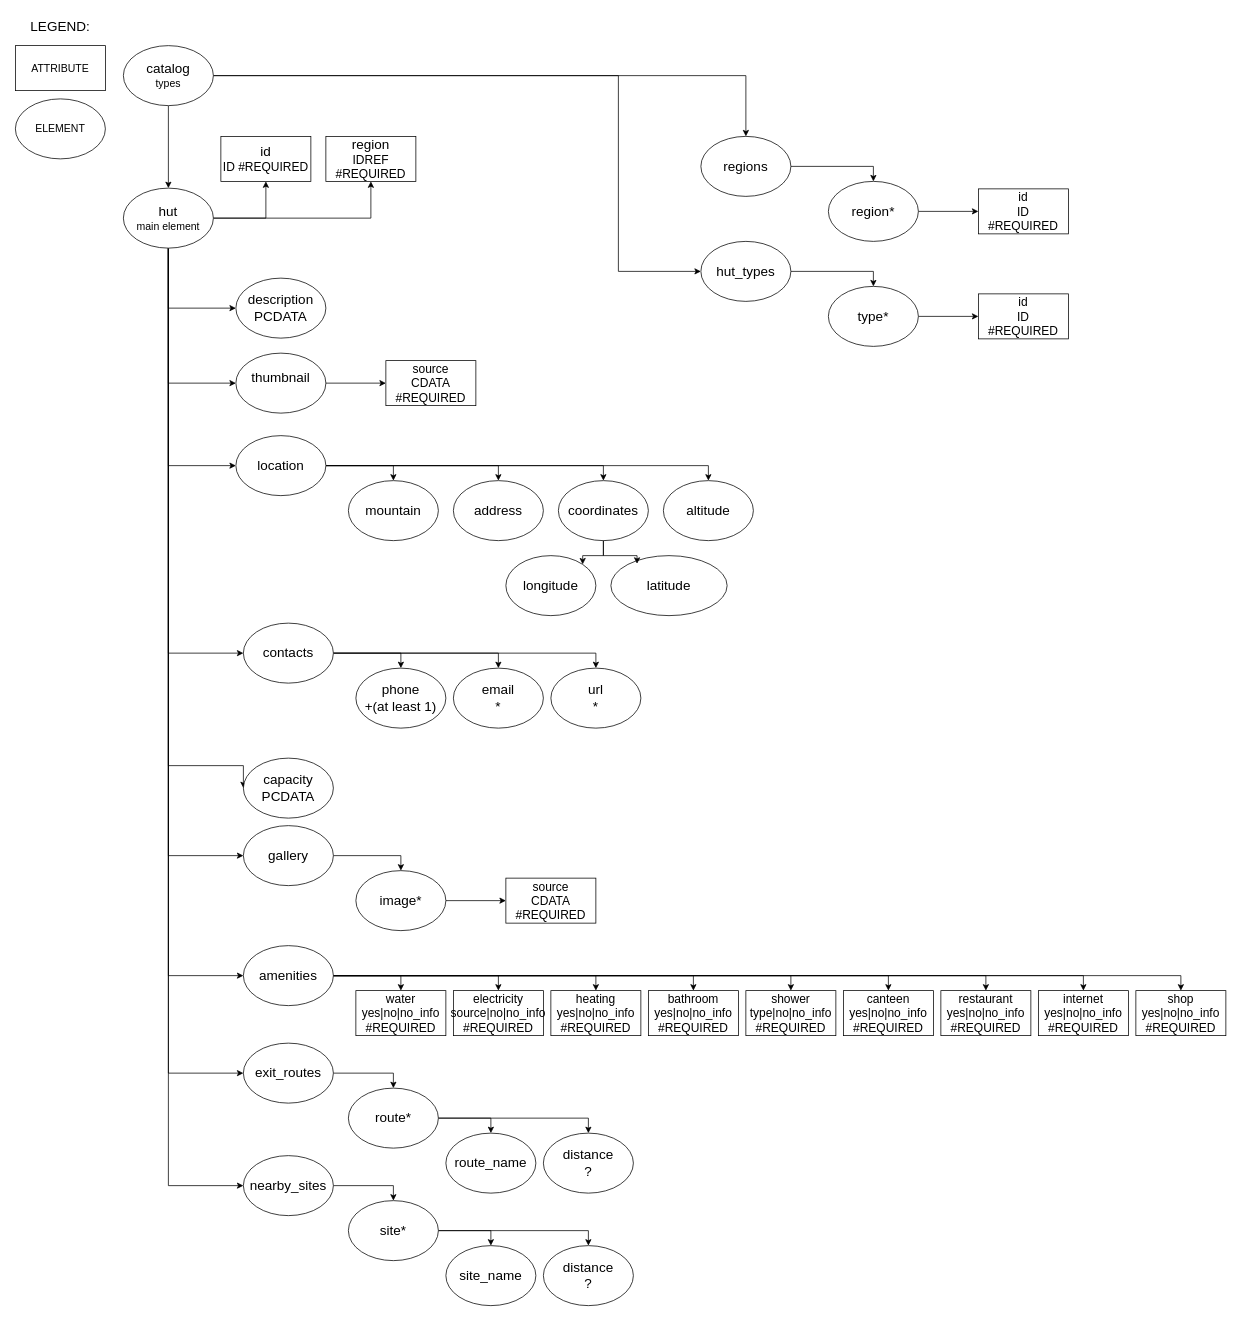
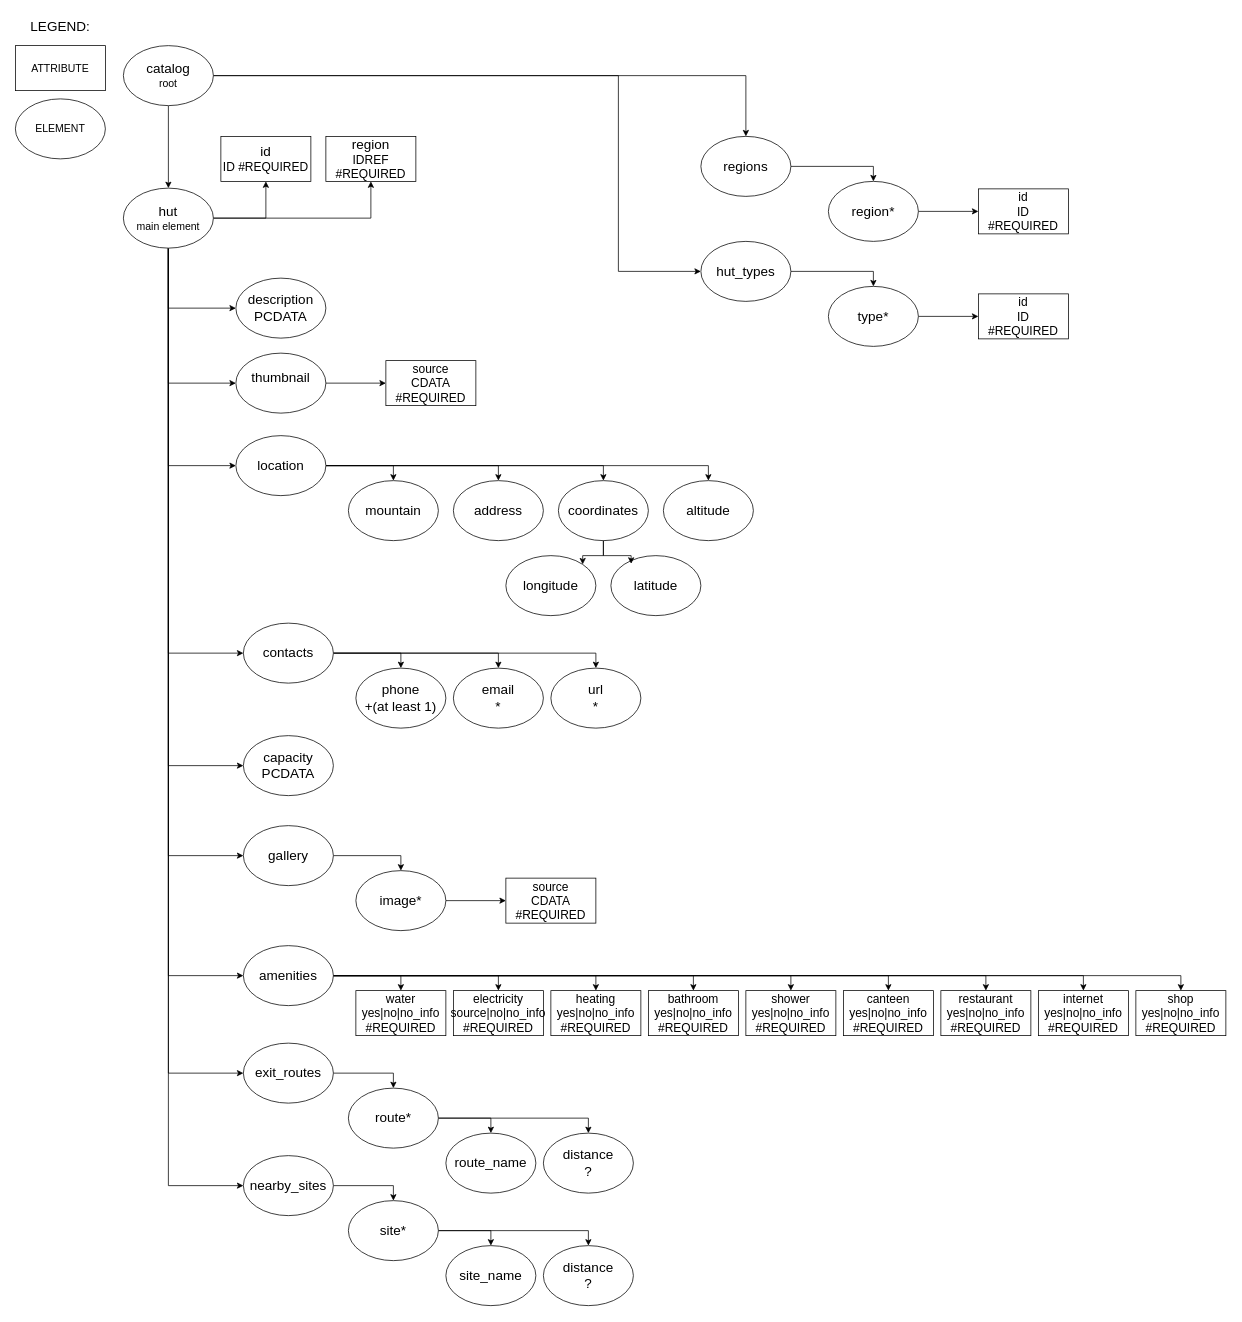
(168, 75) -> (168, 75)
(669, 585) -> (656, 585)
(288, 788) -> (288, 765)
(791, 1013) -> (791, 1013)
